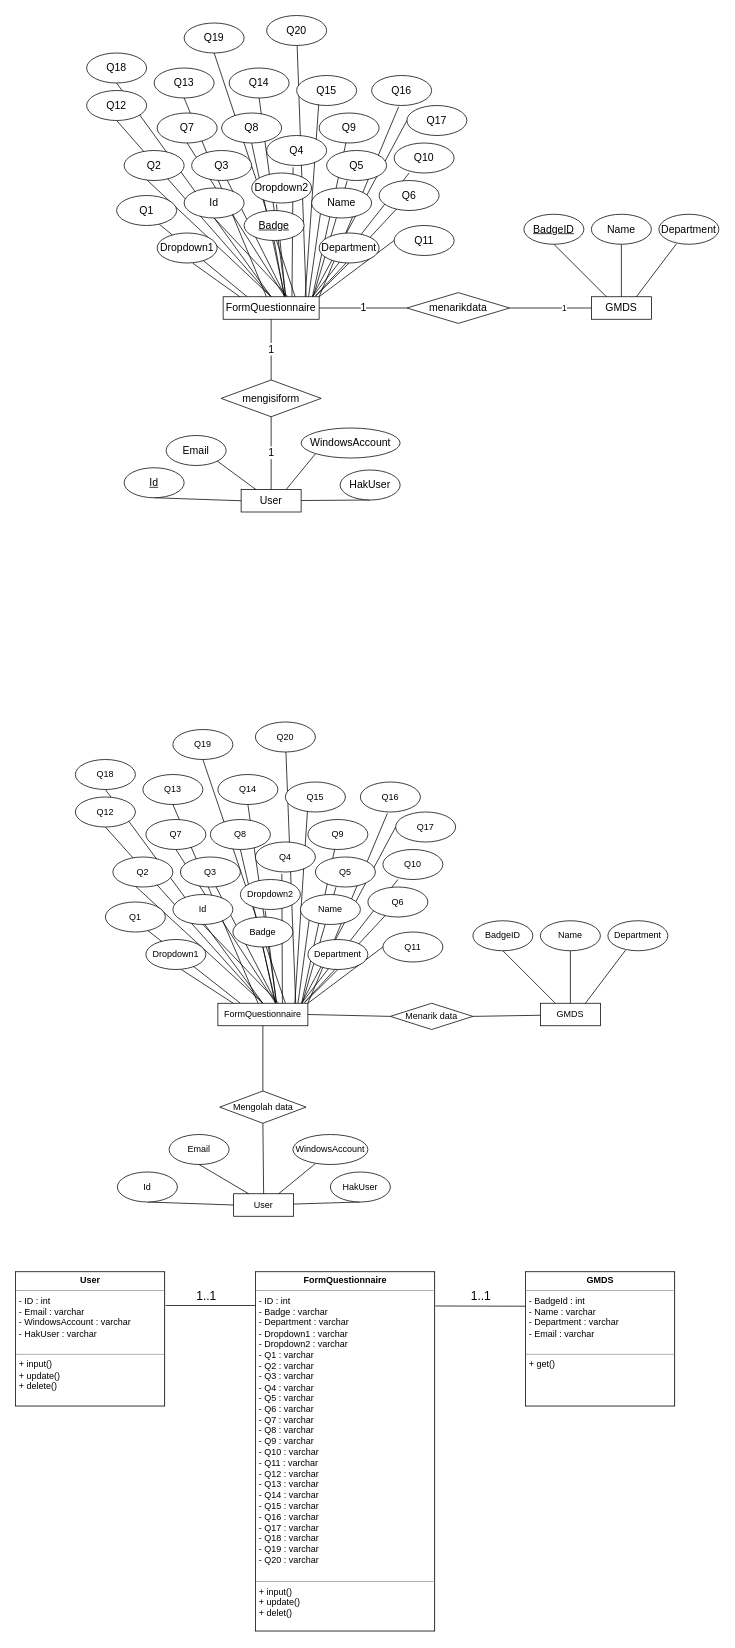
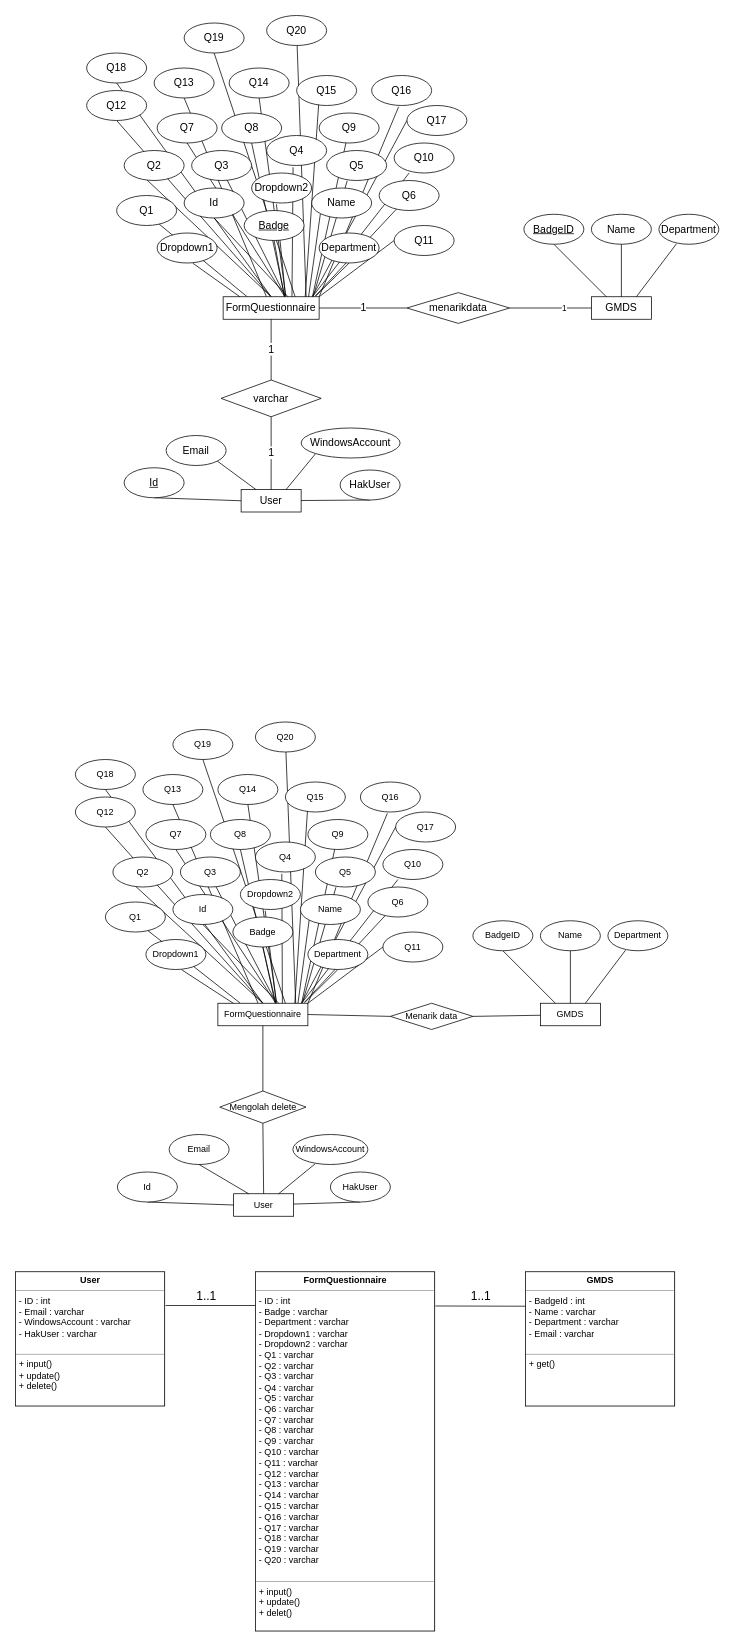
(271, 399) -> (271, 399)
(263, 1107) -> (263, 1107)
